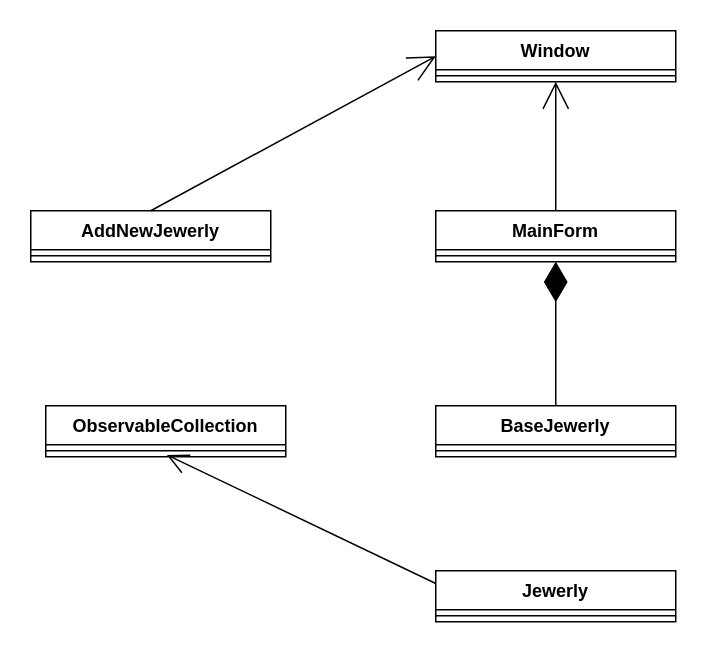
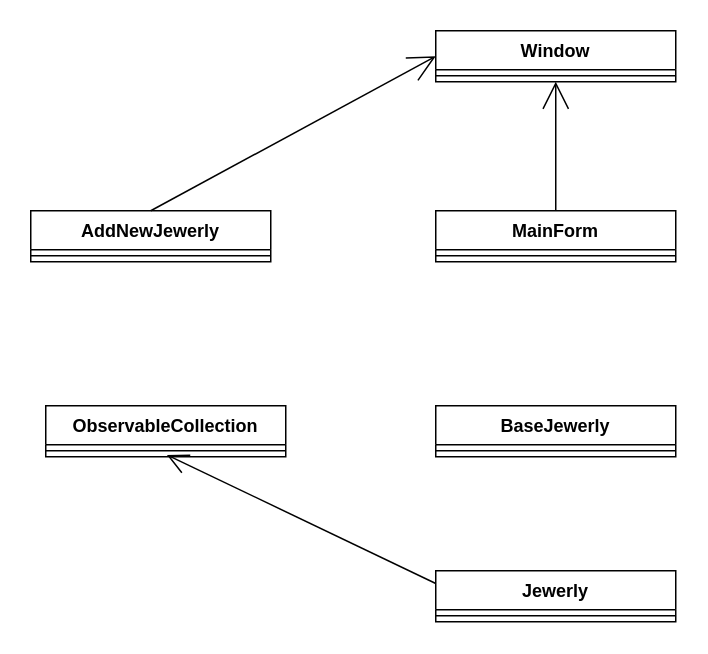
(556, 354) -> none
